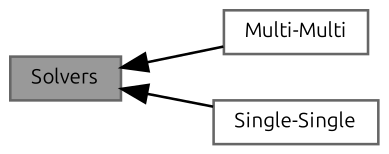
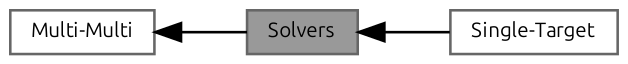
(185, 54) -> (214, 32)
(296, 122) -> (534, 32)
